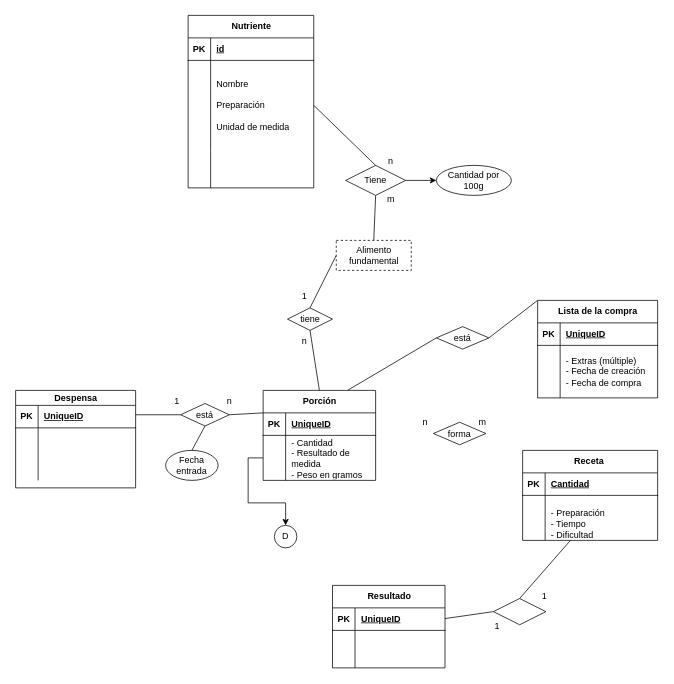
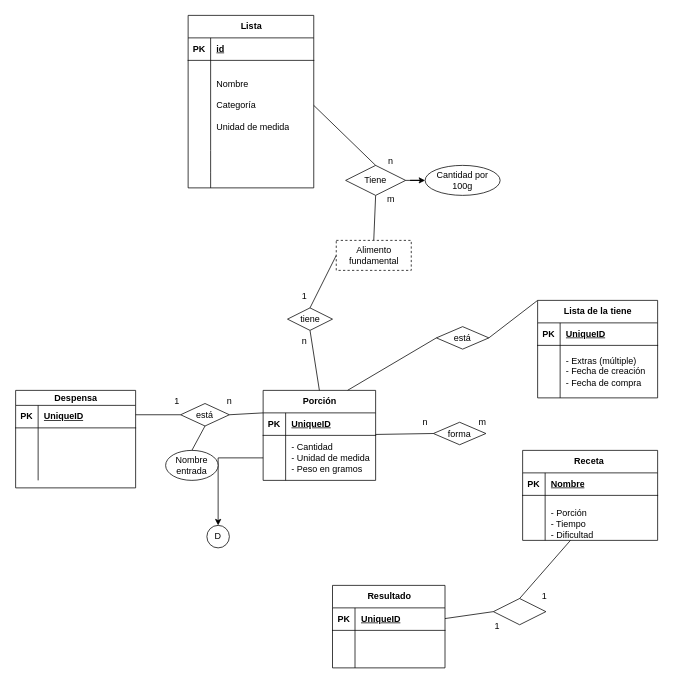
(251, 27) -> (251, 27)
(252, 105) -> (252, 105)
(474, 180) -> (462, 180)
(598, 312) -> (598, 312)
none -> (405, 434)
(333, 458) -> (331, 458)
(192, 465) -> (192, 465)
(570, 484) -> (566, 484)
(581, 518) -> (576, 518)
(285, 537) -> (218, 537)
